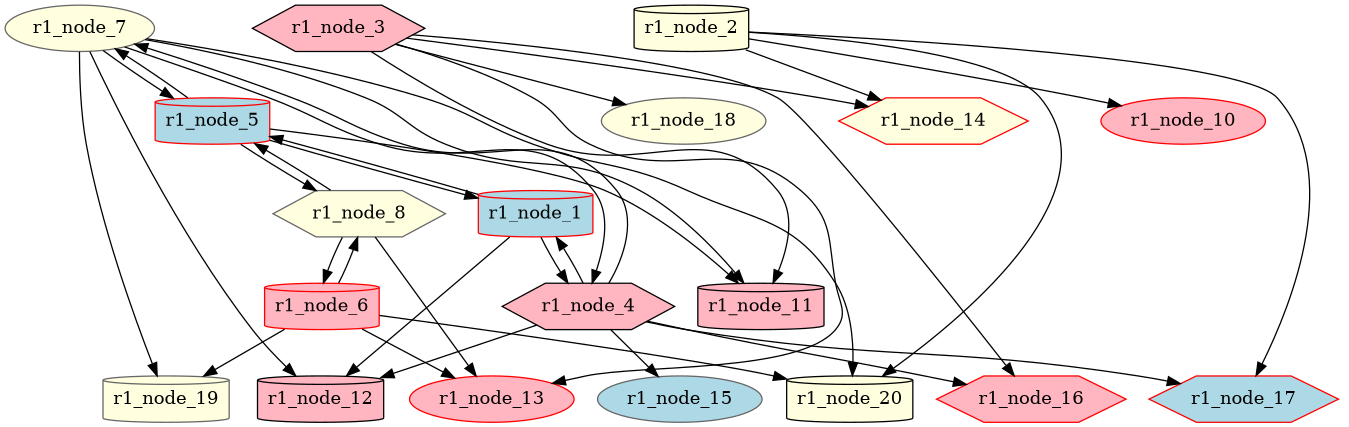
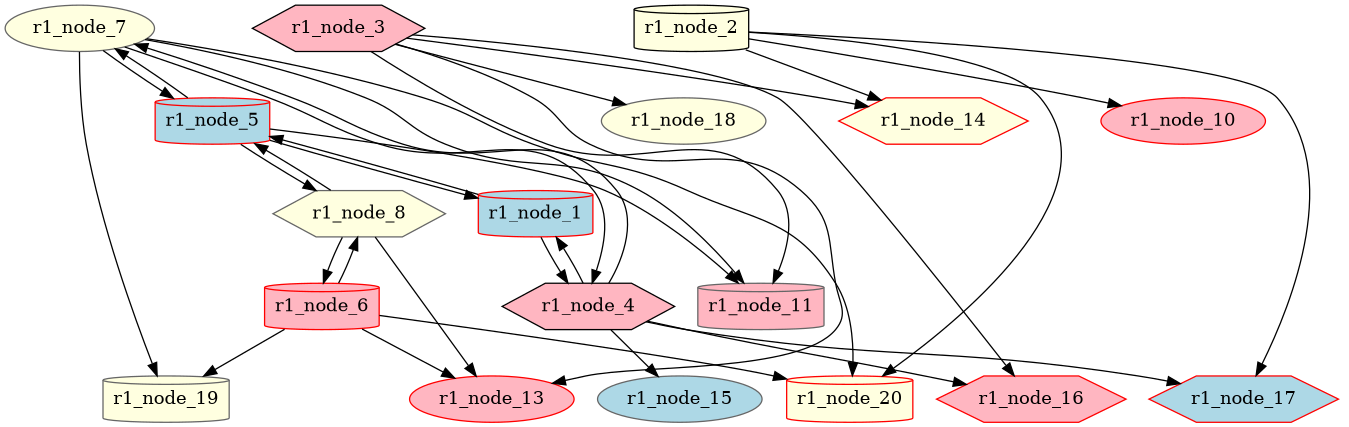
(761, 306) -> (761, 306)
(321, 399) -> none
(850, 399) -> (850, 399)
